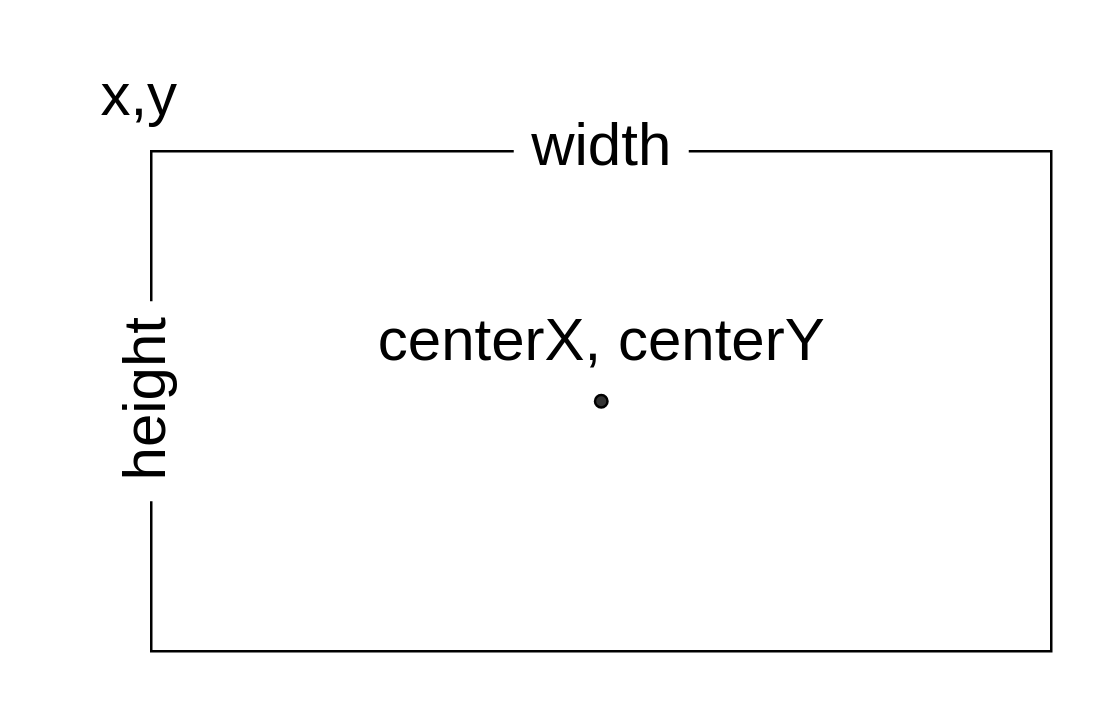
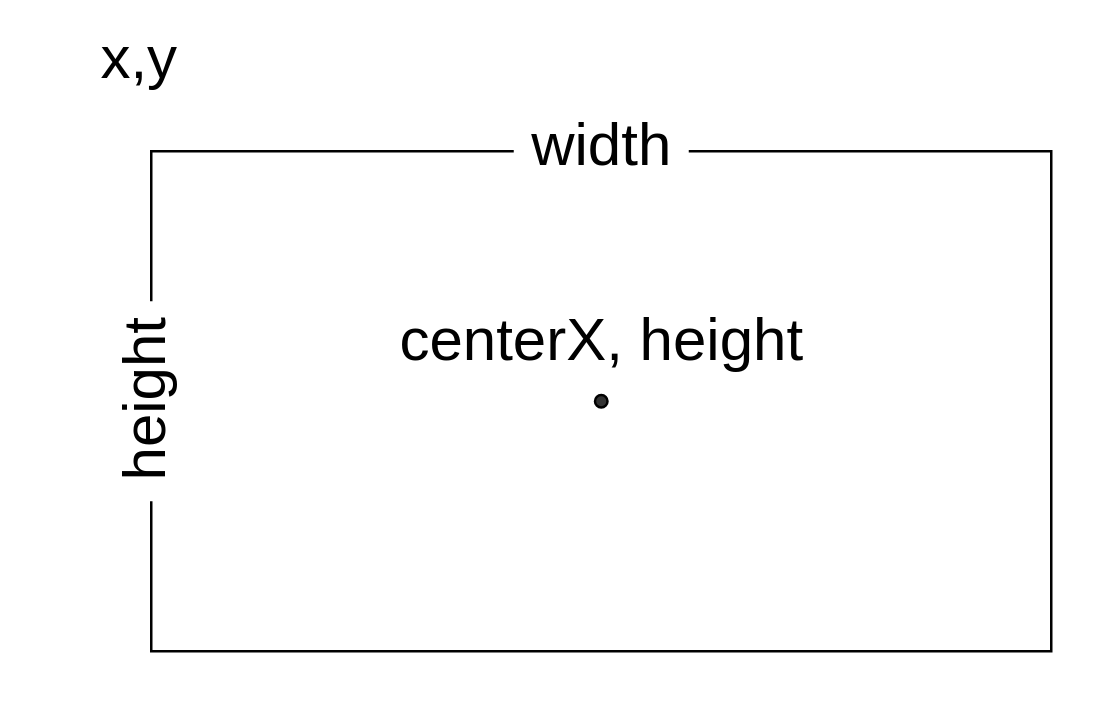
(139, 101) -> (139, 64)
(603, 341) -> (603, 341)
